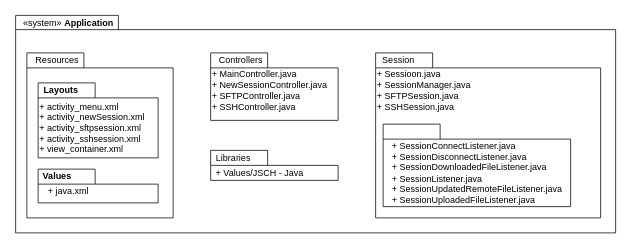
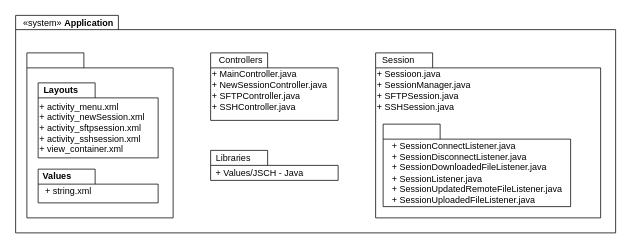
(57, 60) -> none
(68, 192) -> (68, 192)
